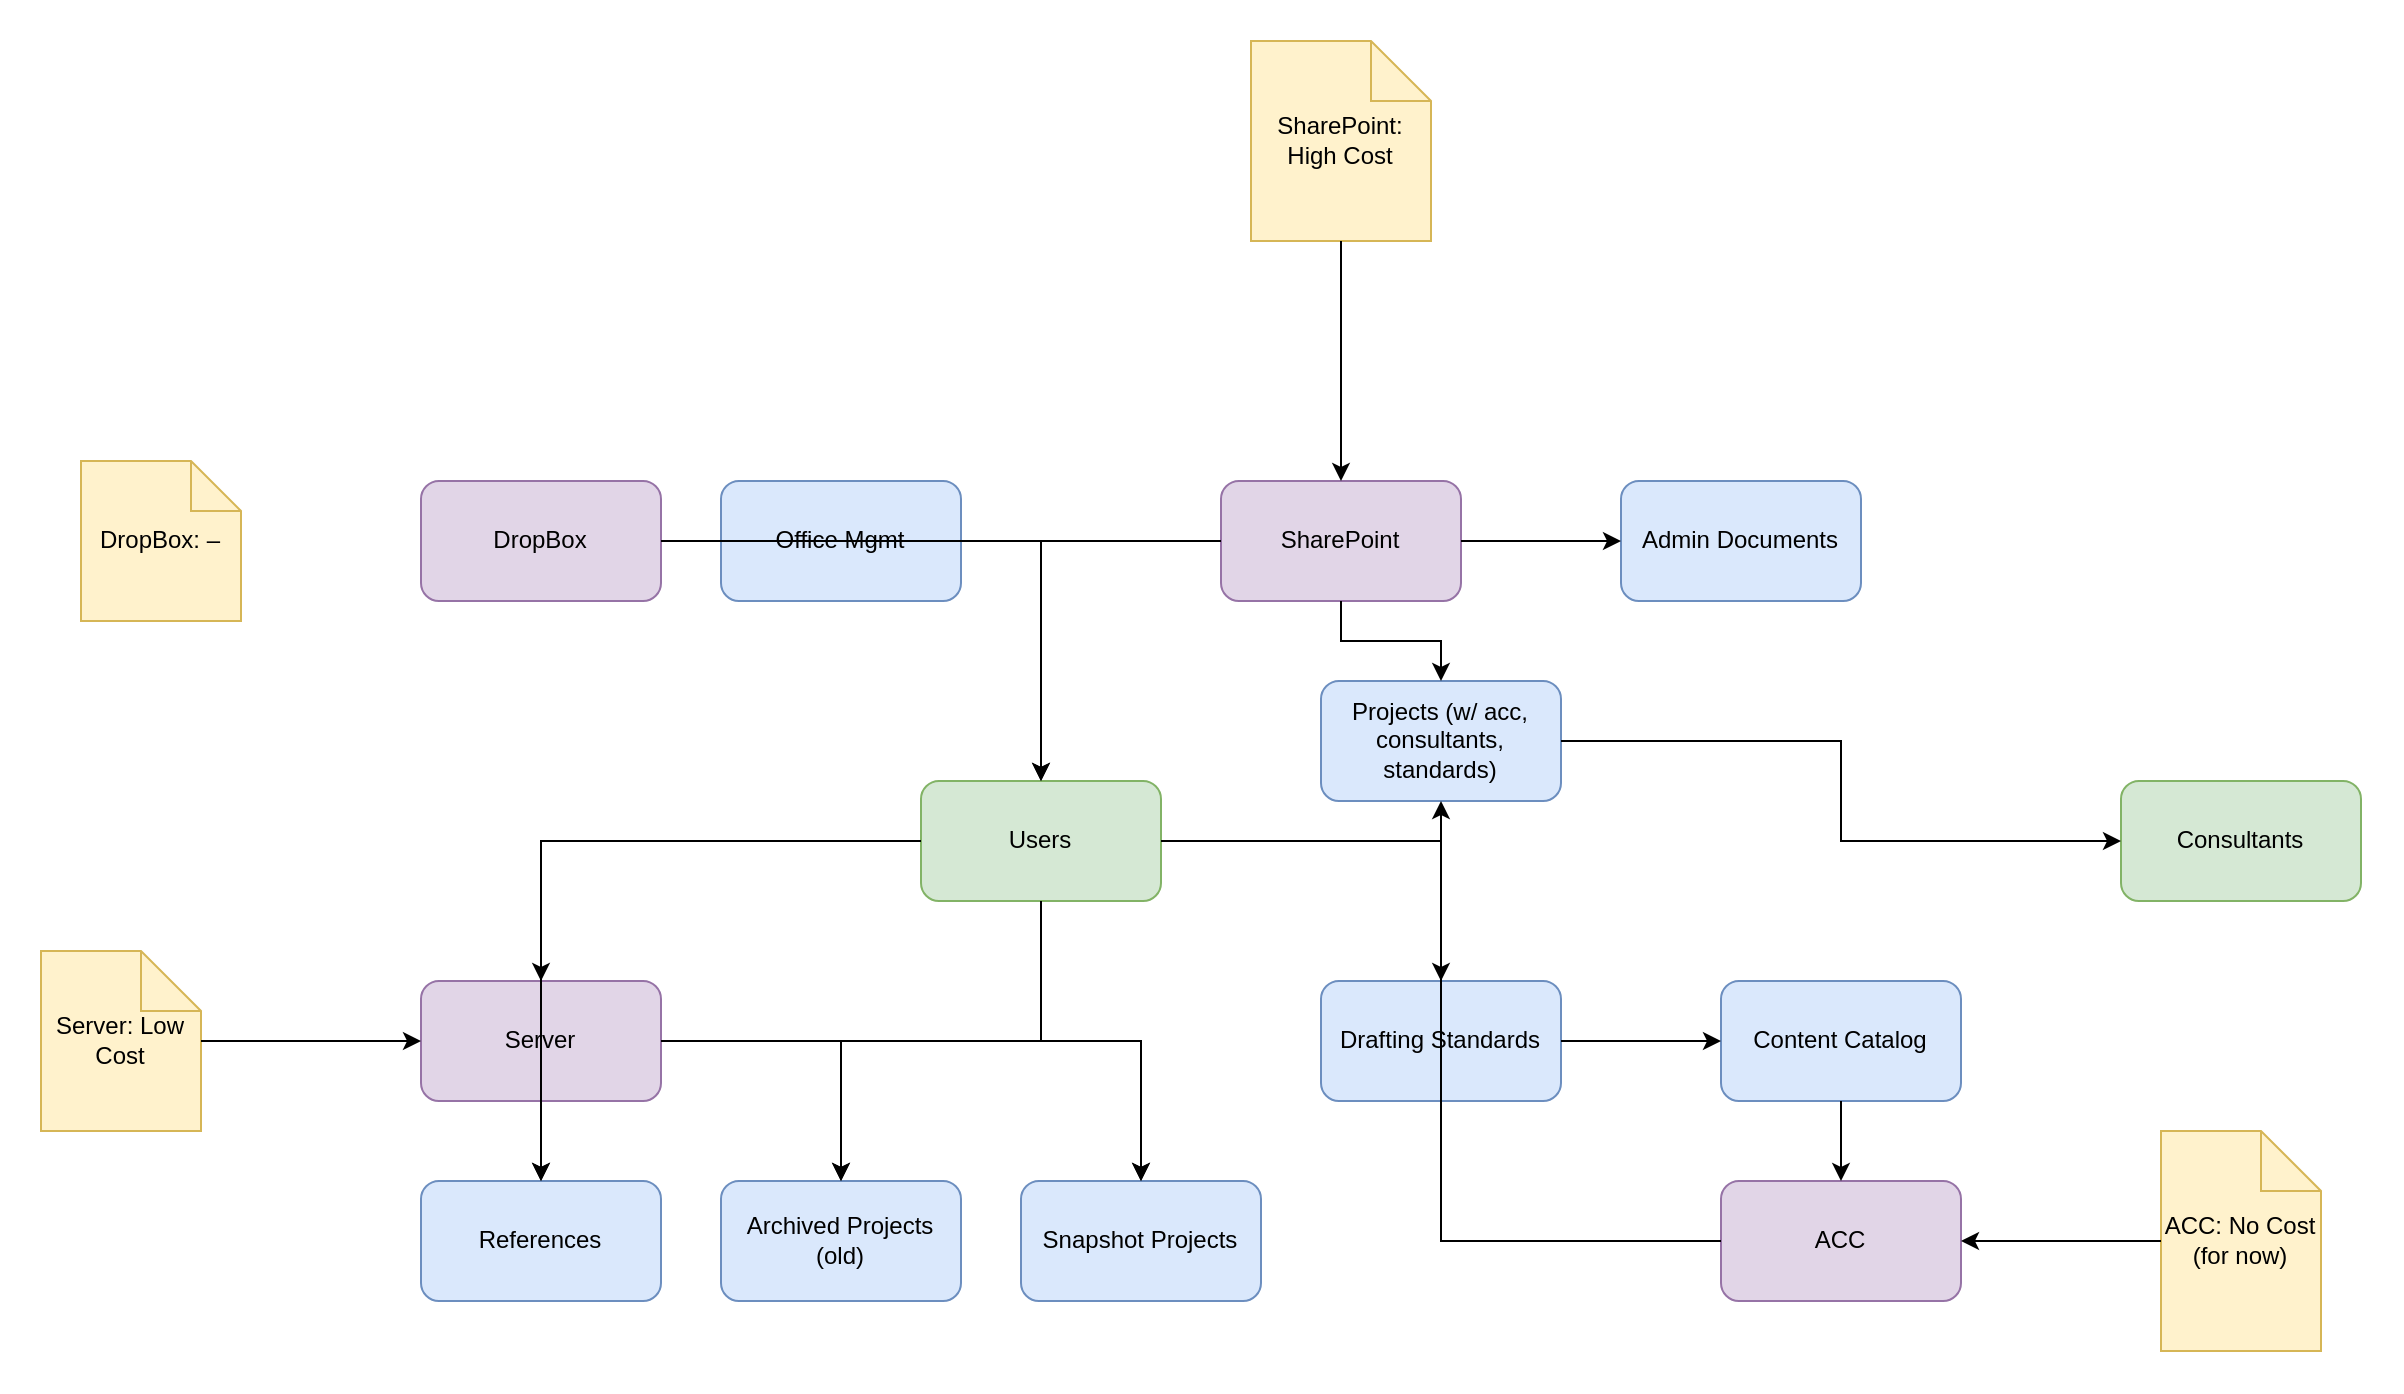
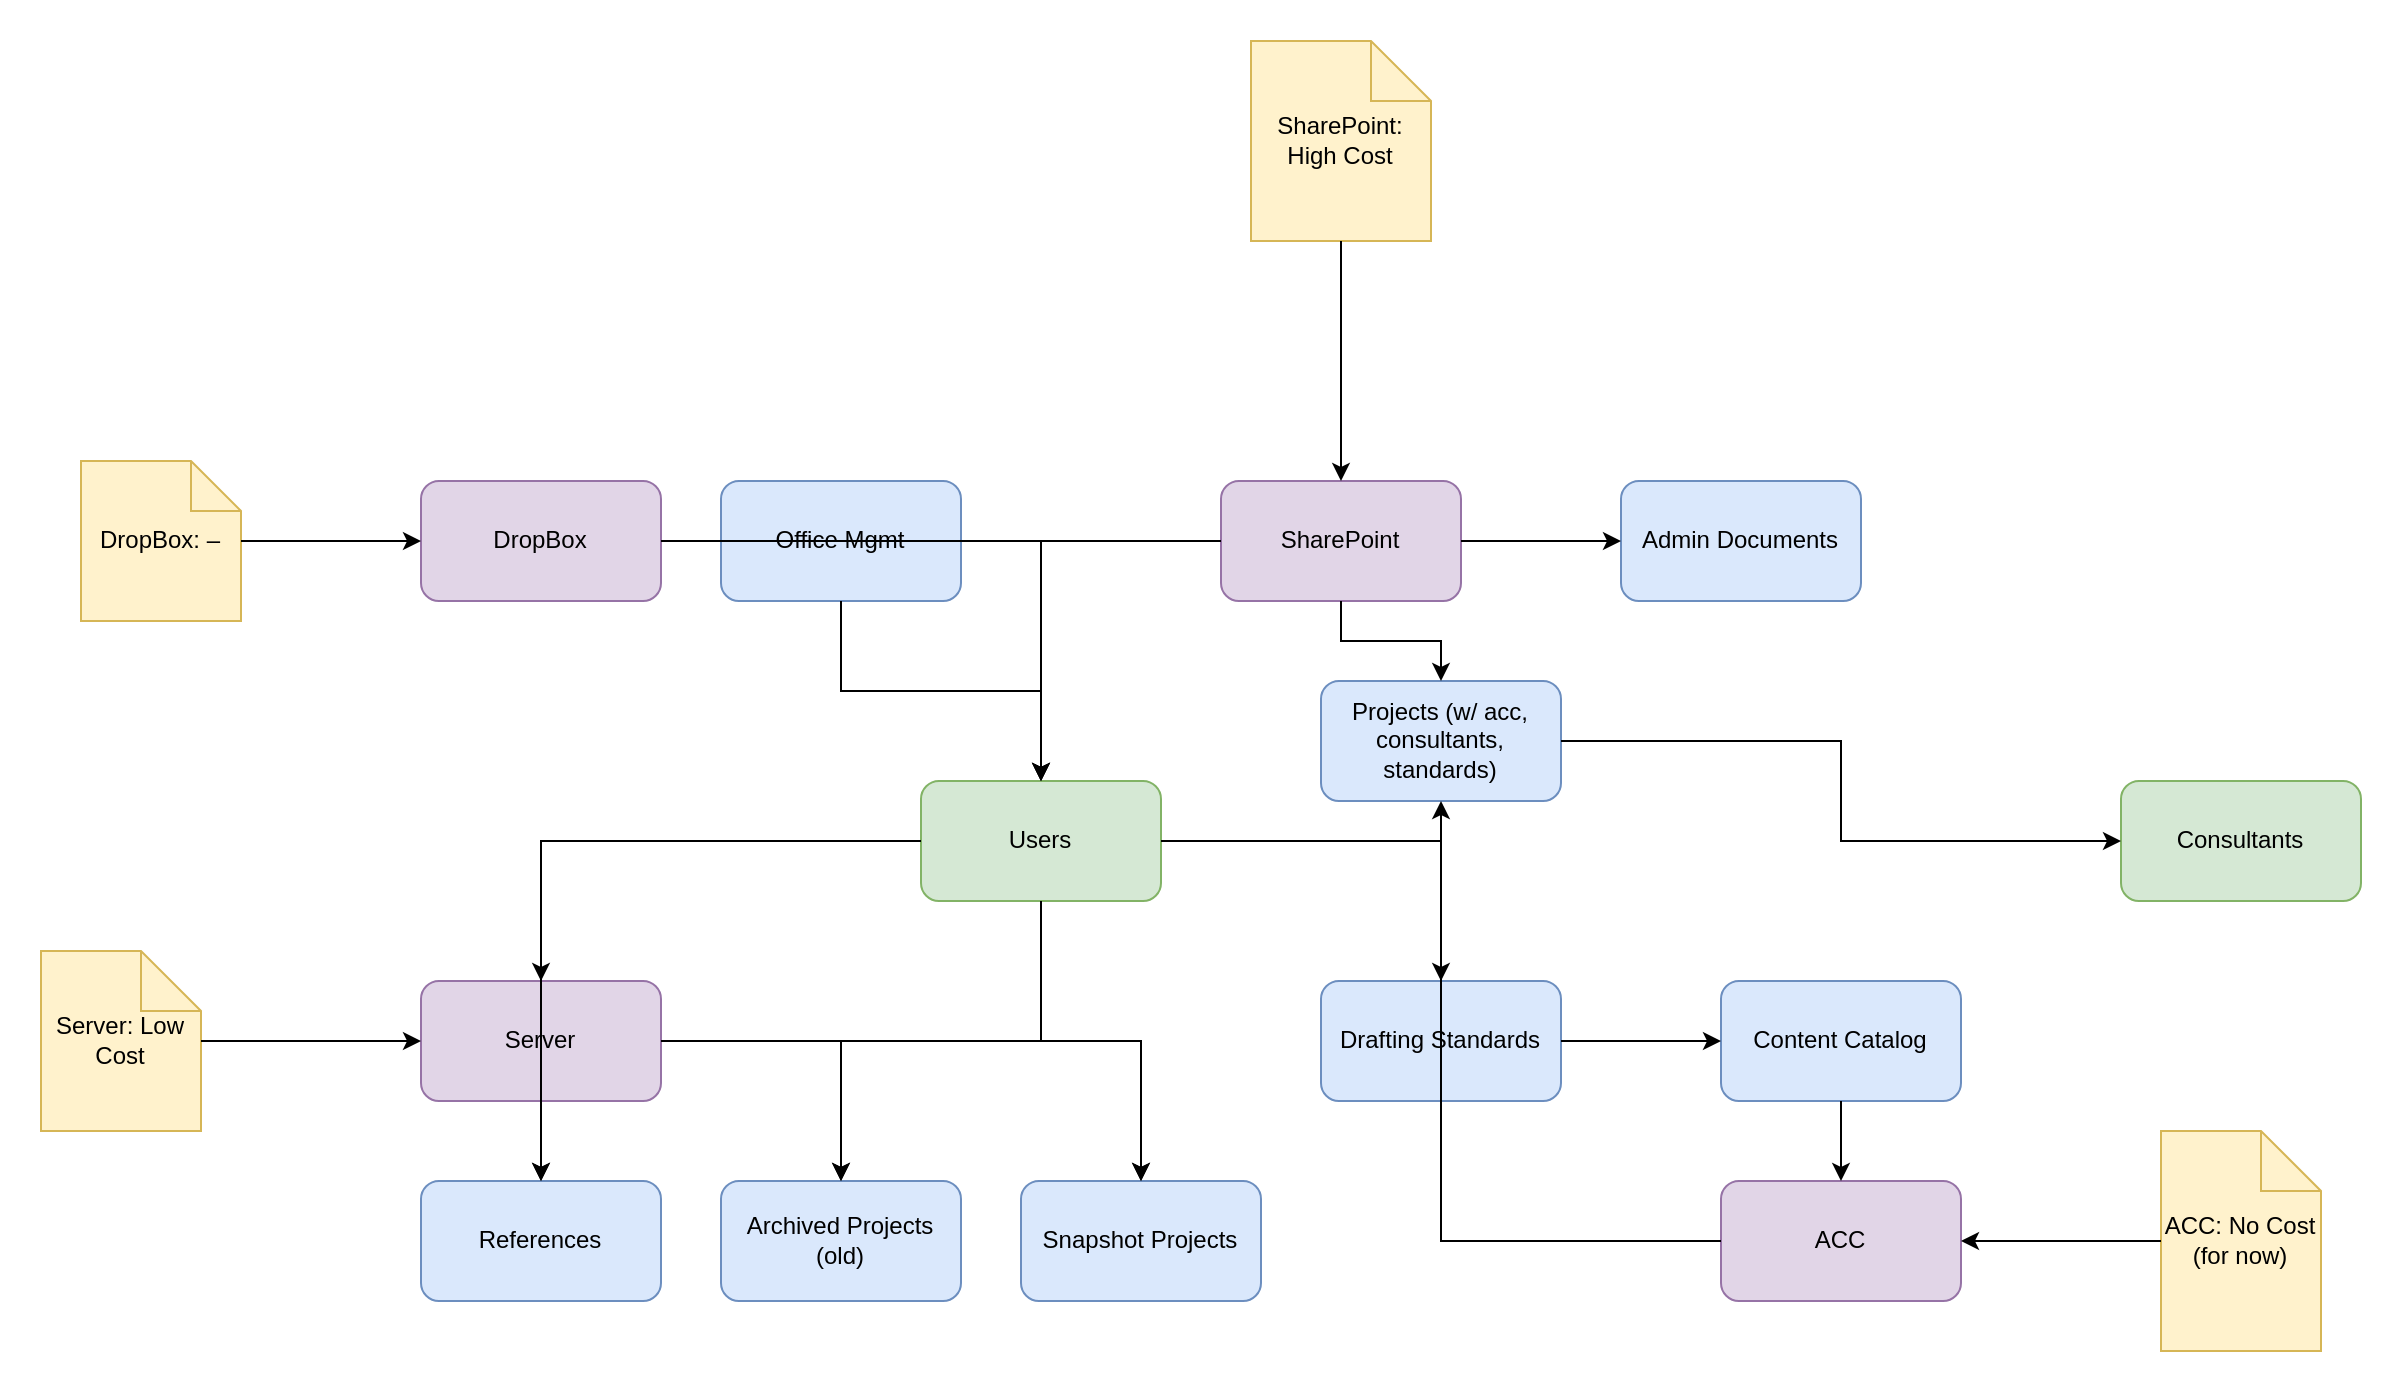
none -> (324, 541)
none -> (894, 691)
